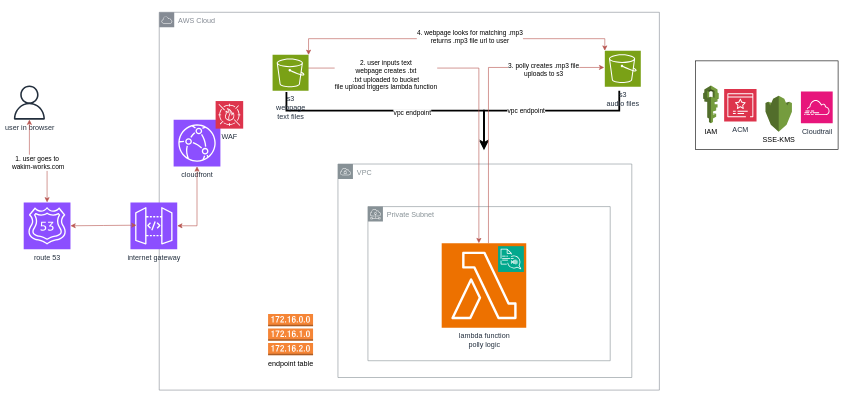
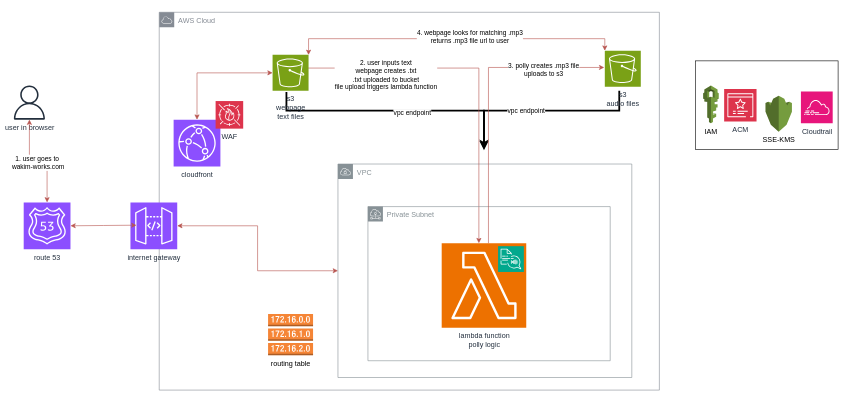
none -> (197, 115)
(197, 171) -> (258, 247)
(291, 364) -> (291, 364)
